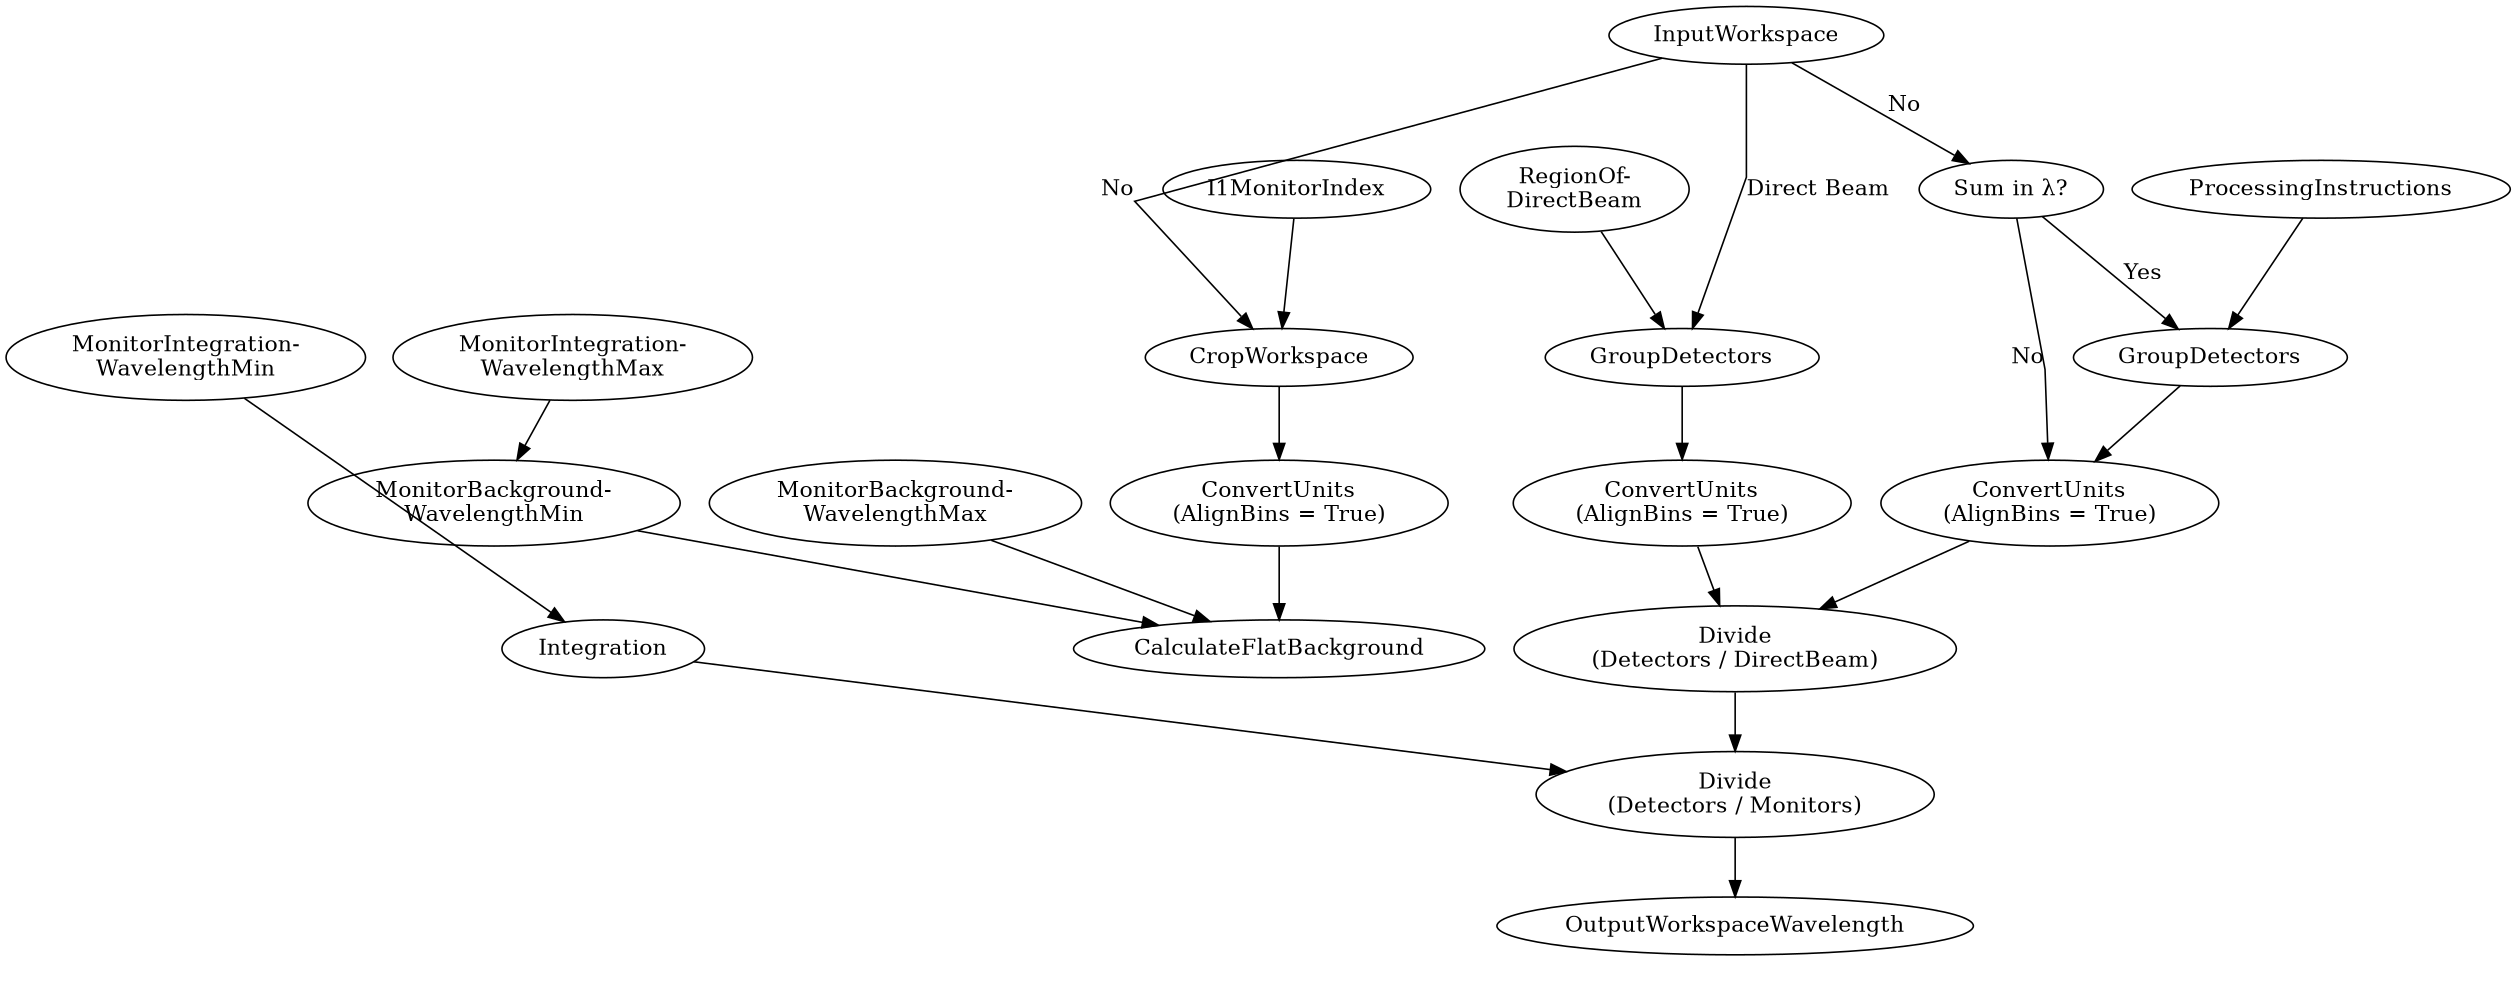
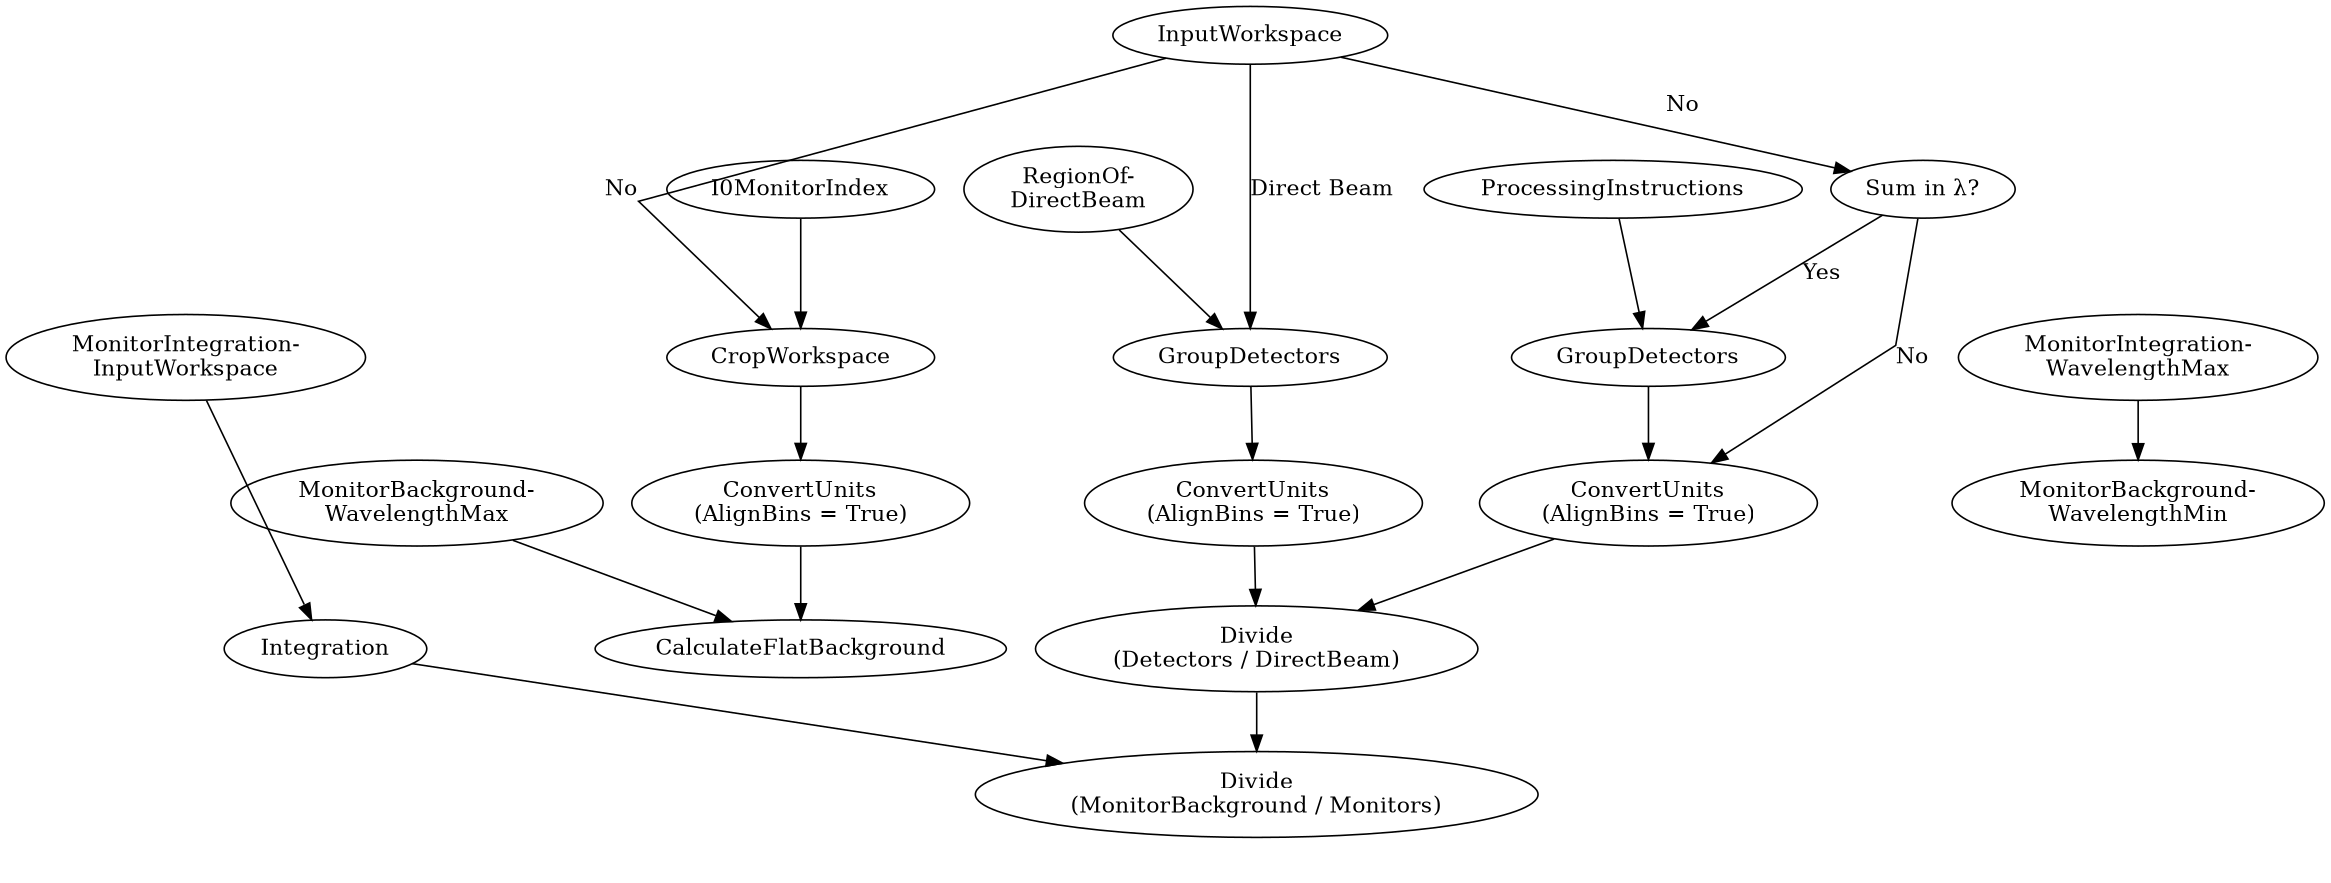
(1297, 189) -> (801, 189)
(186, 357) -> (186, 357)
(890, 577) -> none
(1735, 794) -> (1257, 794)
(1735, 926) -> none
